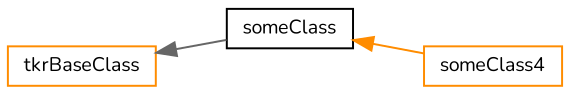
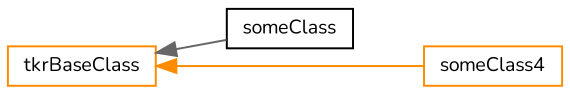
(398, 49) -> (300, 66)
